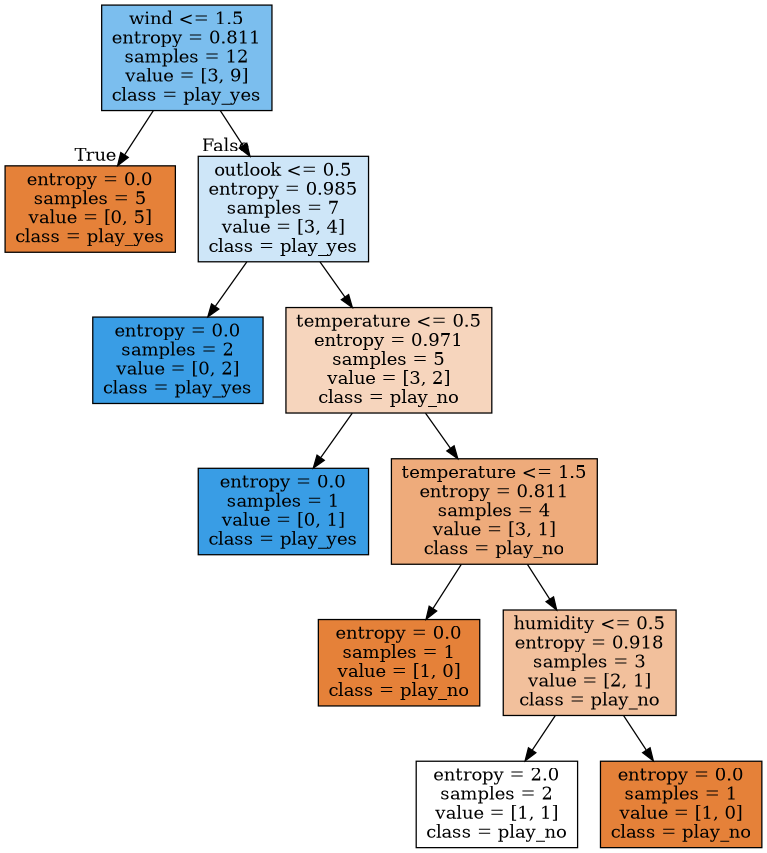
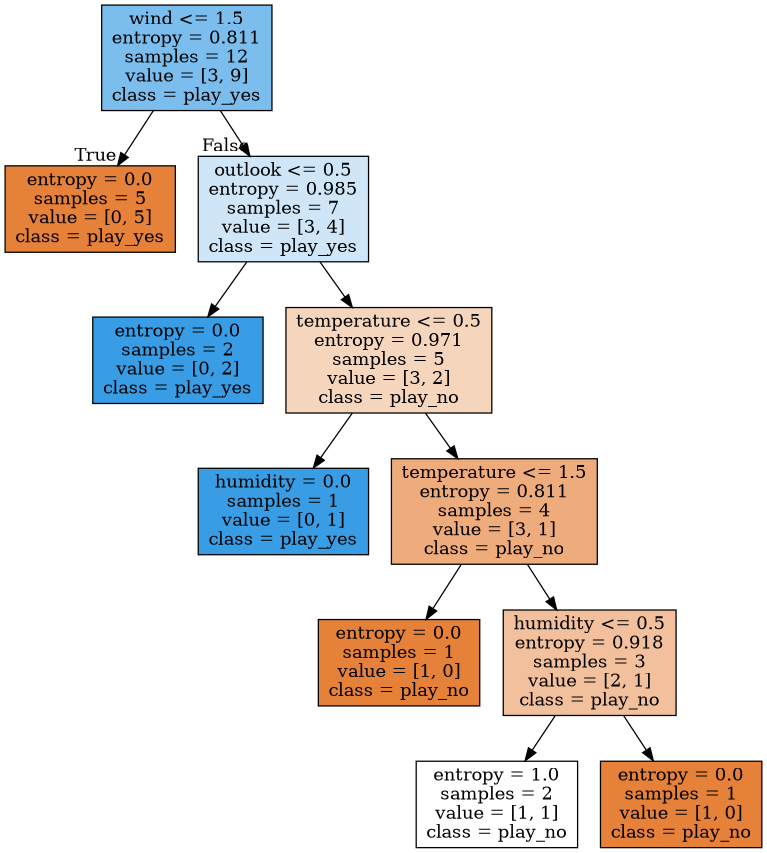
(283, 512) -> (283, 512)
(497, 804) -> (497, 804)
